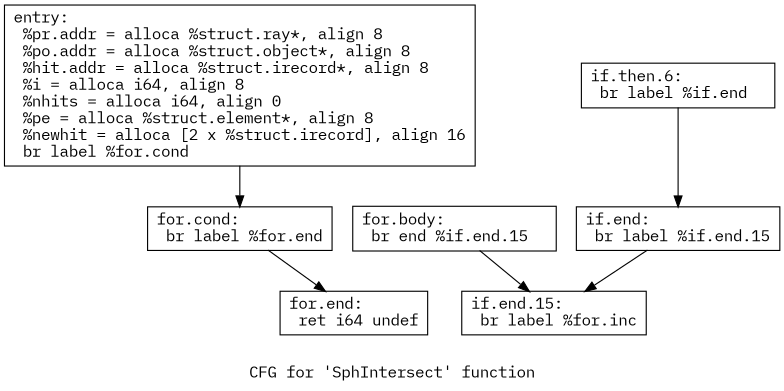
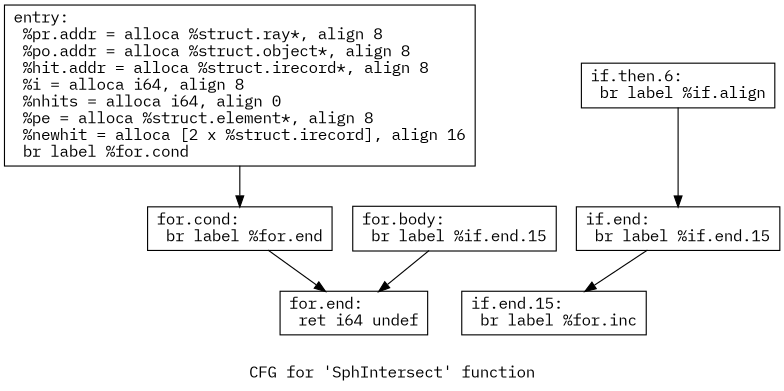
(669, 93) -> (678, 93)
(445, 236) -> (454, 236)
(500, 267) -> (408, 267)
